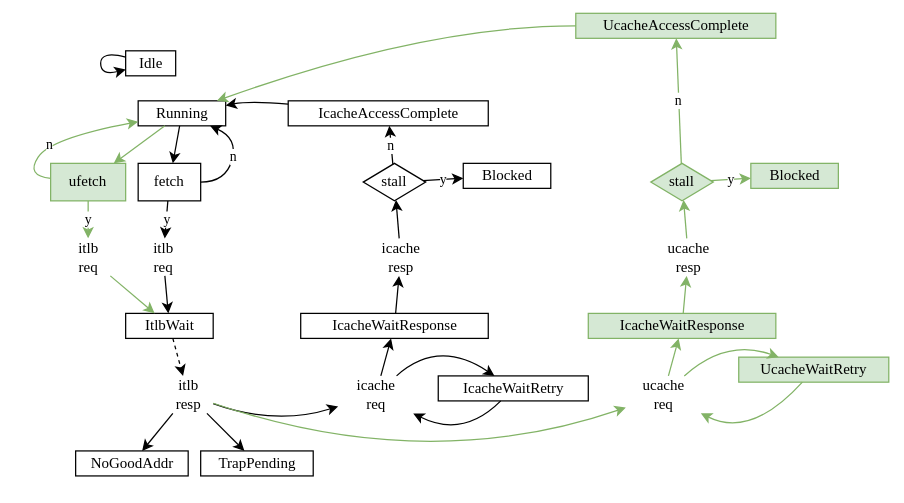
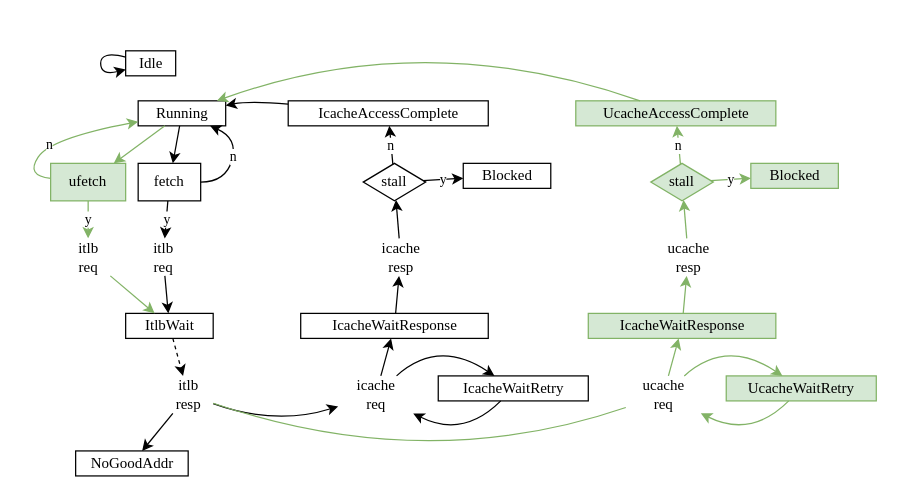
(676, 26) -> (676, 113)
(814, 369) -> (801, 388)
(616, 410) -> (620, 409)
(222, 429) -> none
(257, 463) -> none
